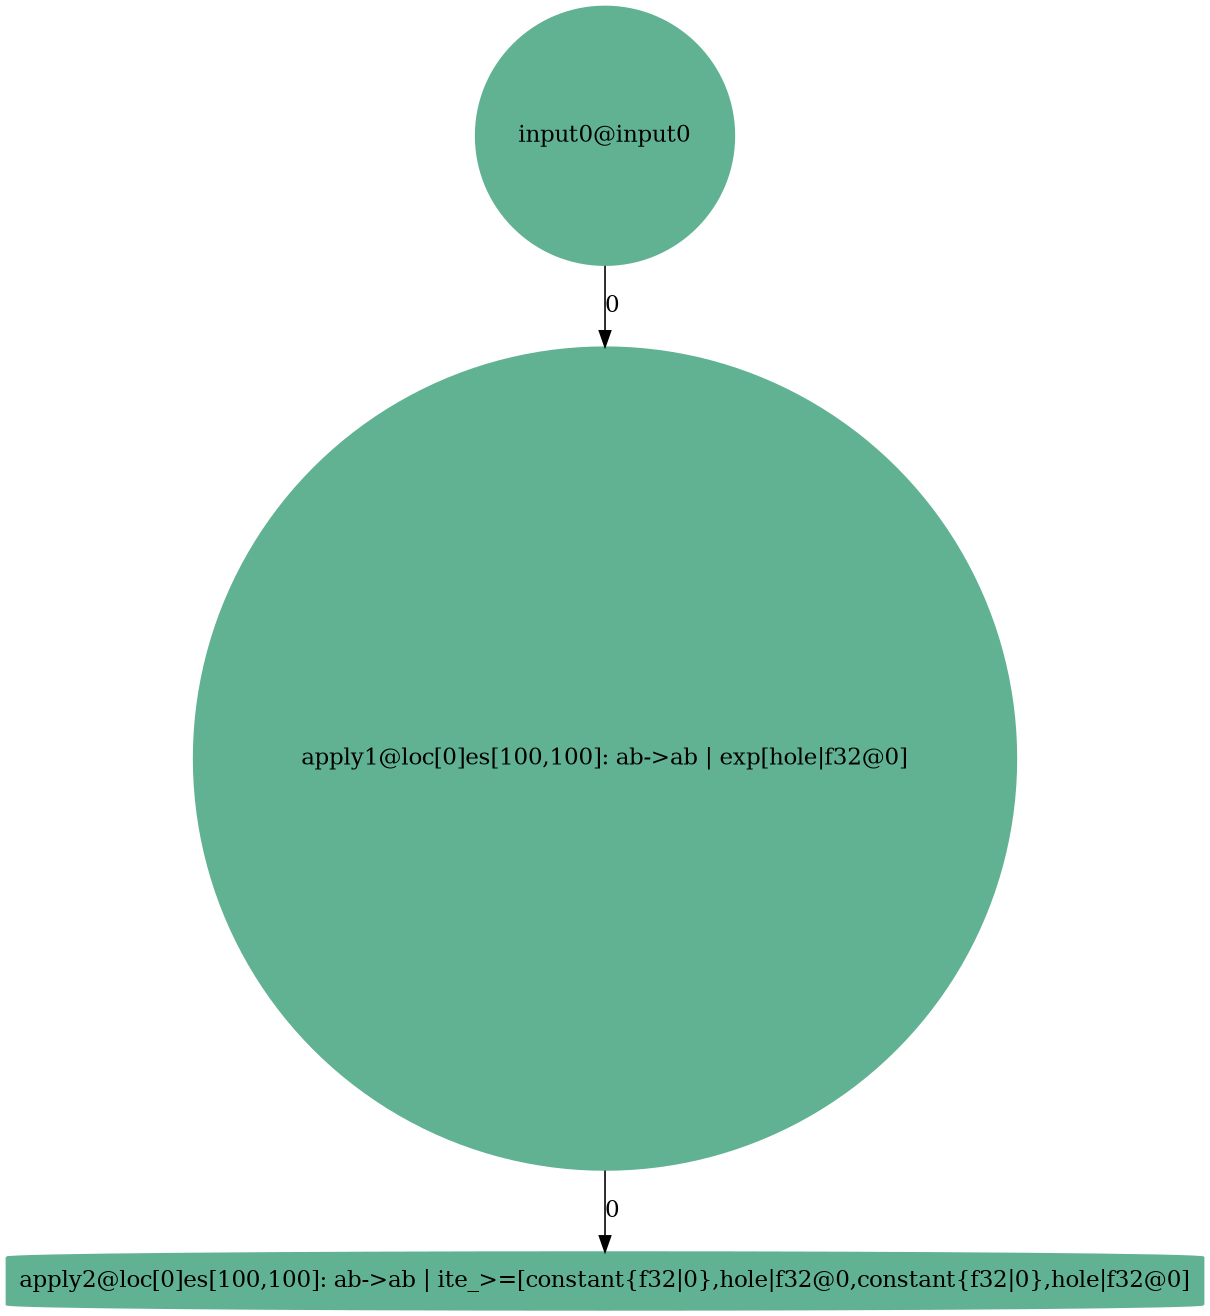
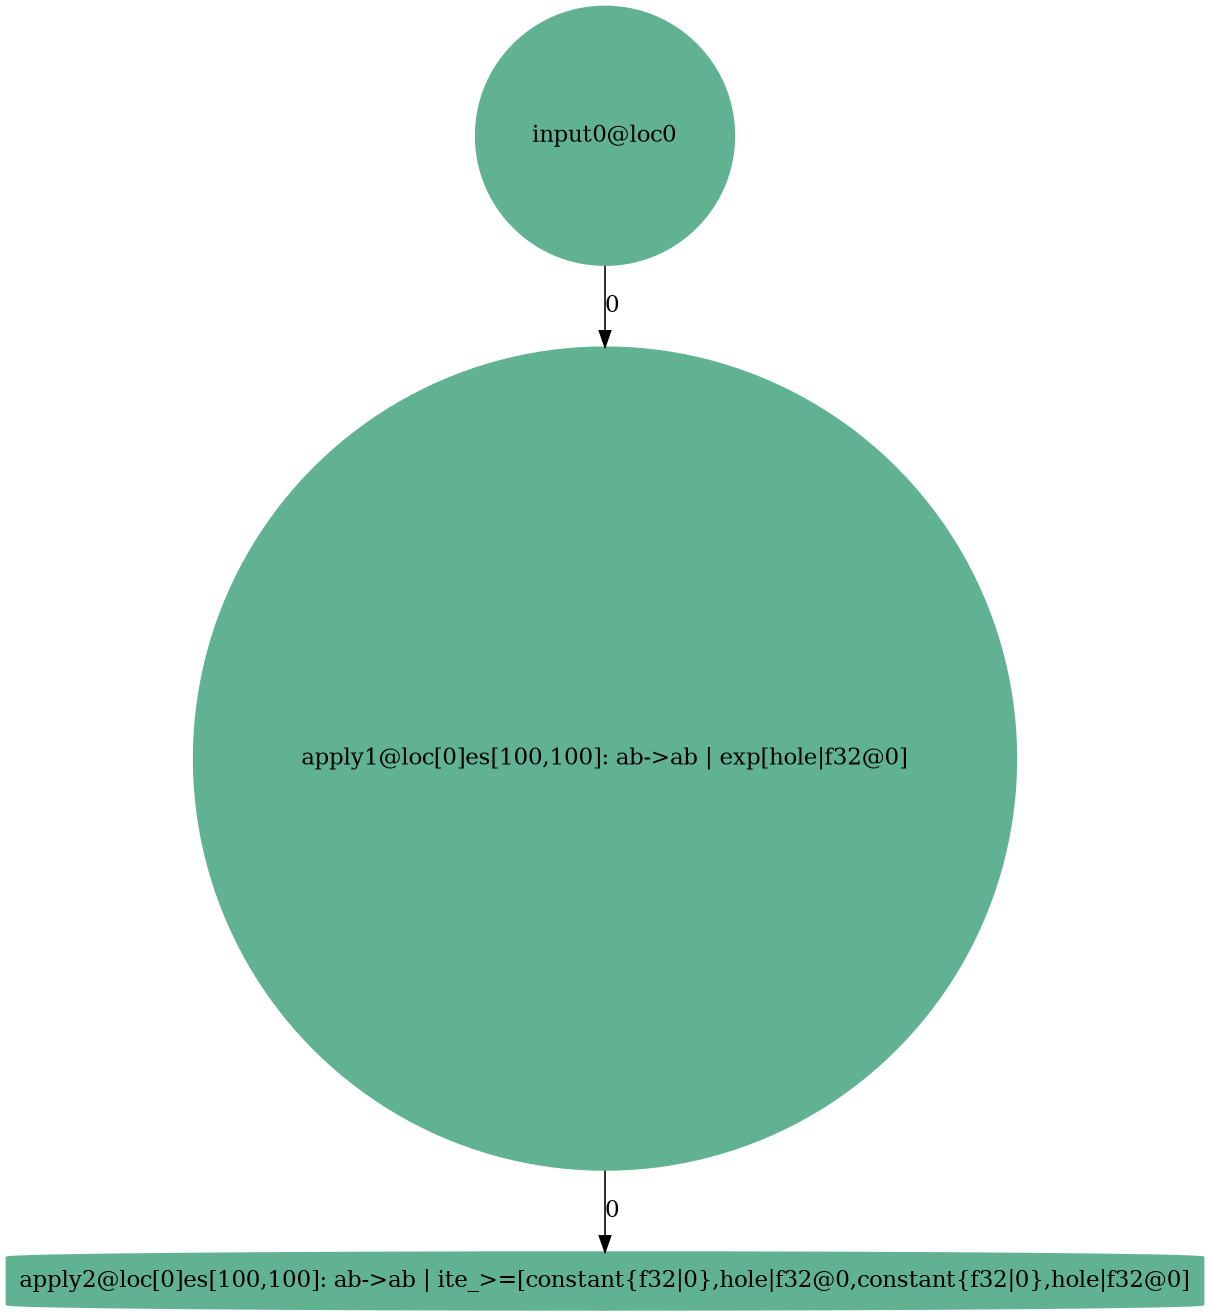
(605, 136) -> (605, 136)
